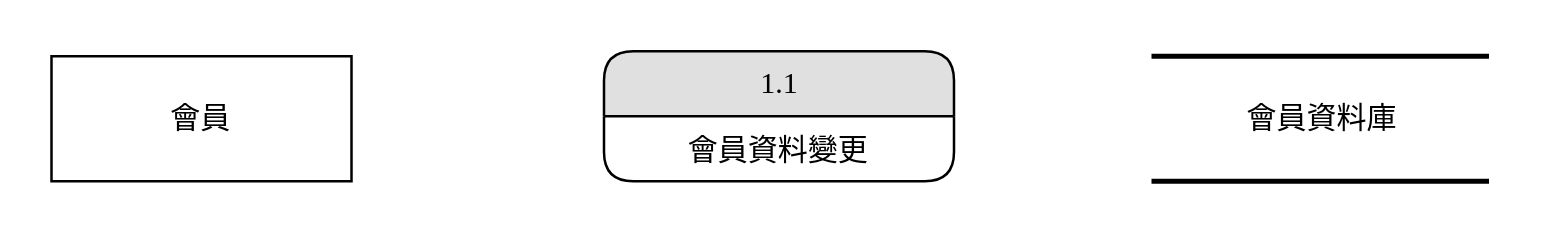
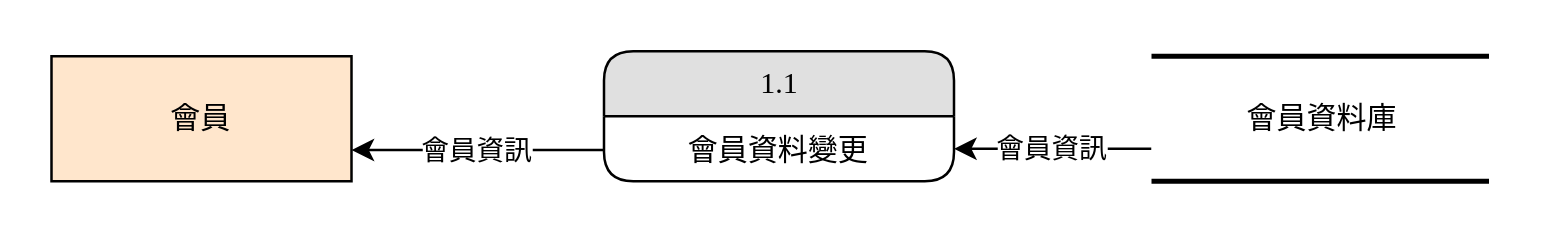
(201, 119) -> (201, 119)
none -> (1061, 149)
none -> (485, 150)
